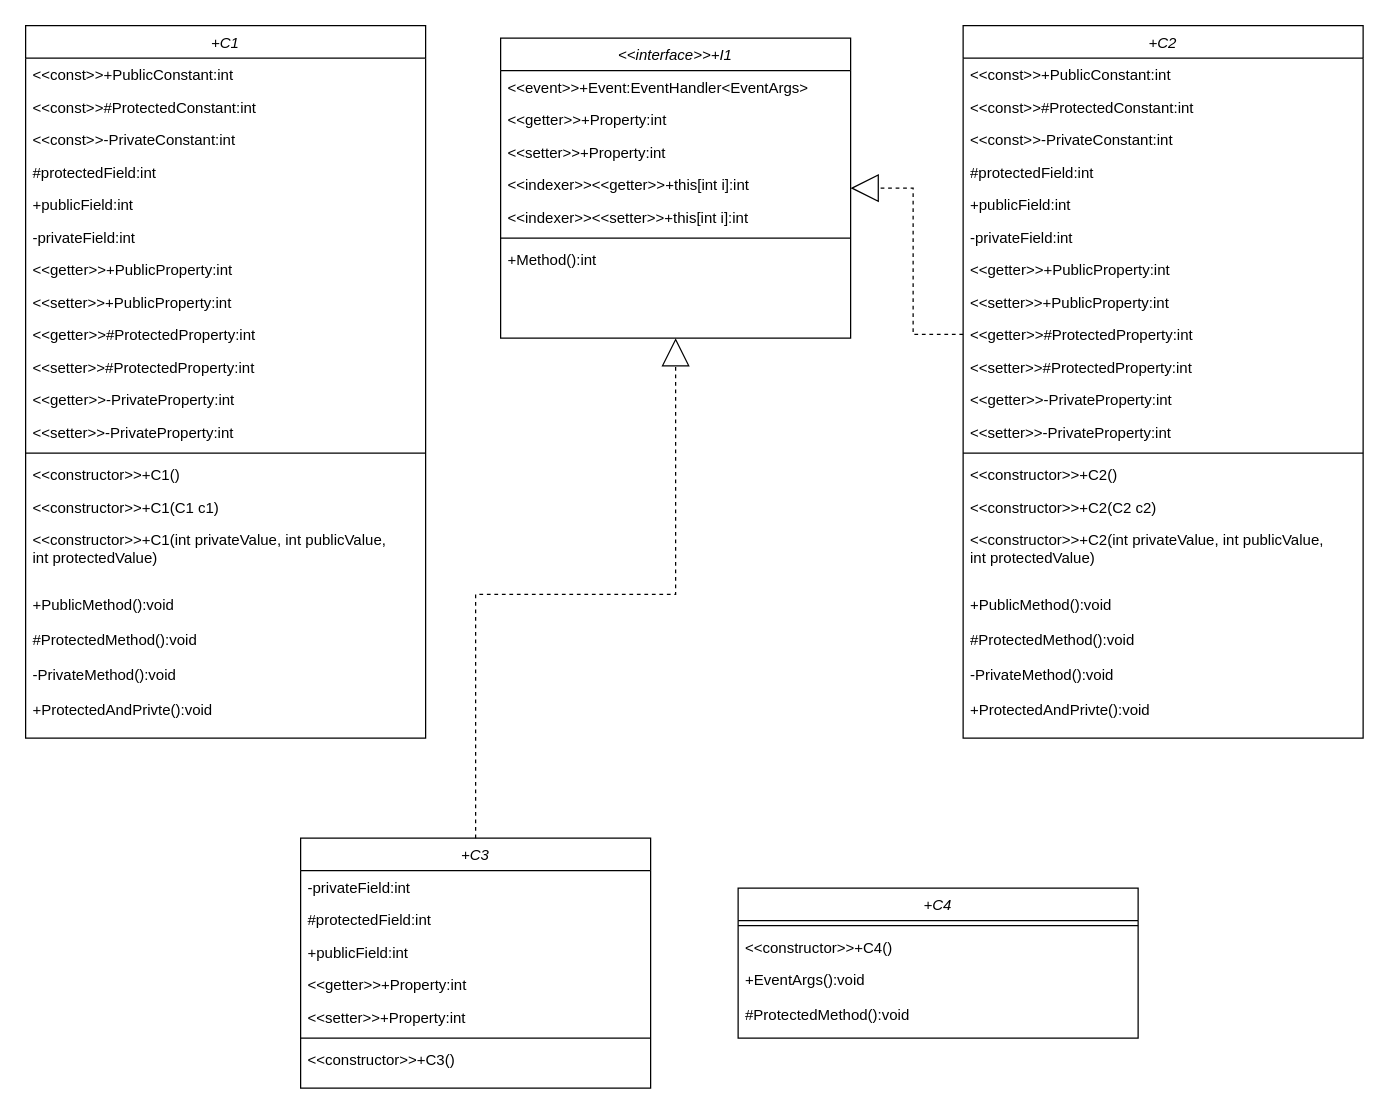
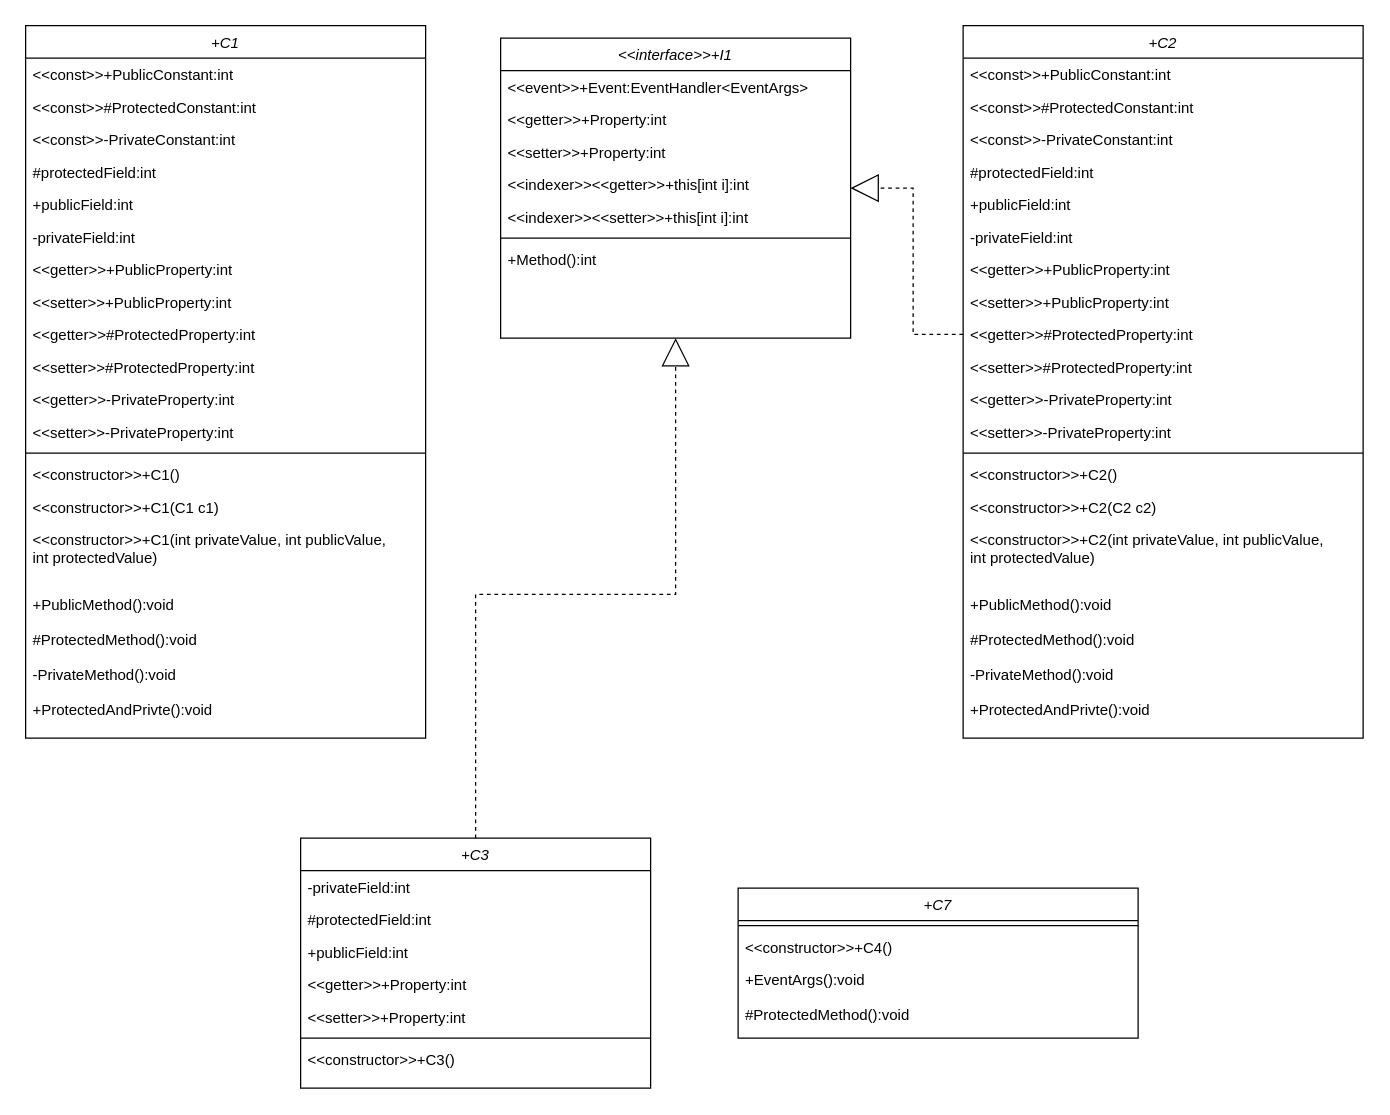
(938, 905) -> (938, 905)
